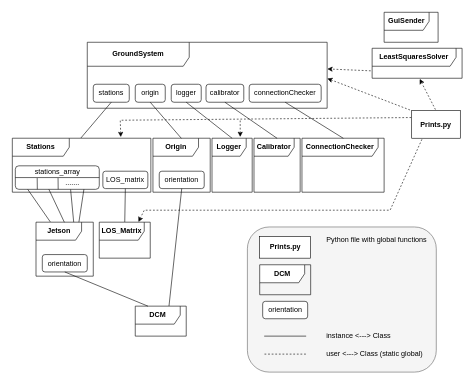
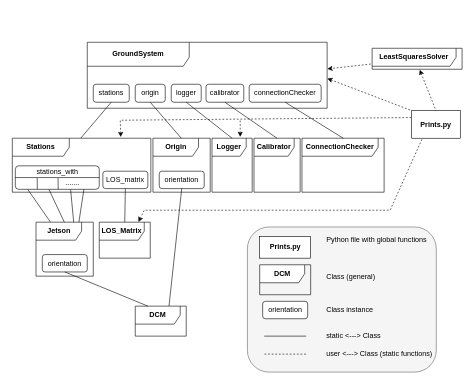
(411, 27) -> none
(417, 63) -> (417, 59)
(58, 172) -> (58, 172)
none -> (377, 277)
none -> (377, 310)
(363, 336) -> (359, 336)
(380, 354) -> (380, 354)
